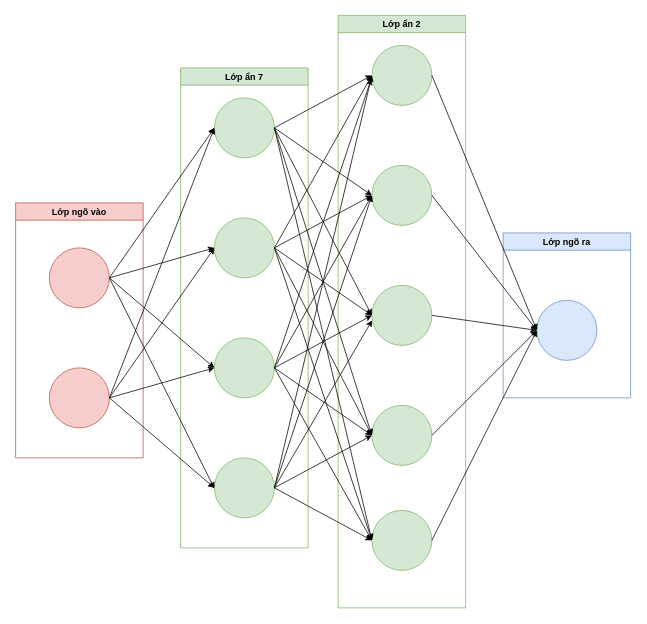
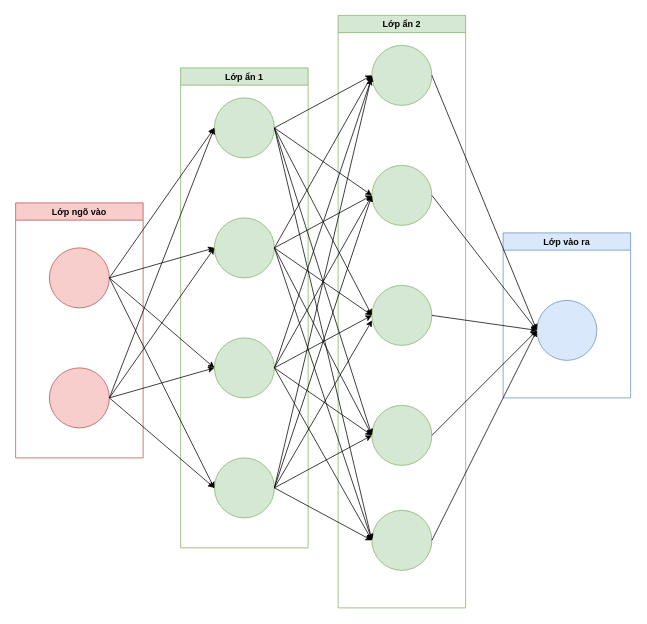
(244, 77) -> (244, 77)
(567, 242) -> (567, 242)
